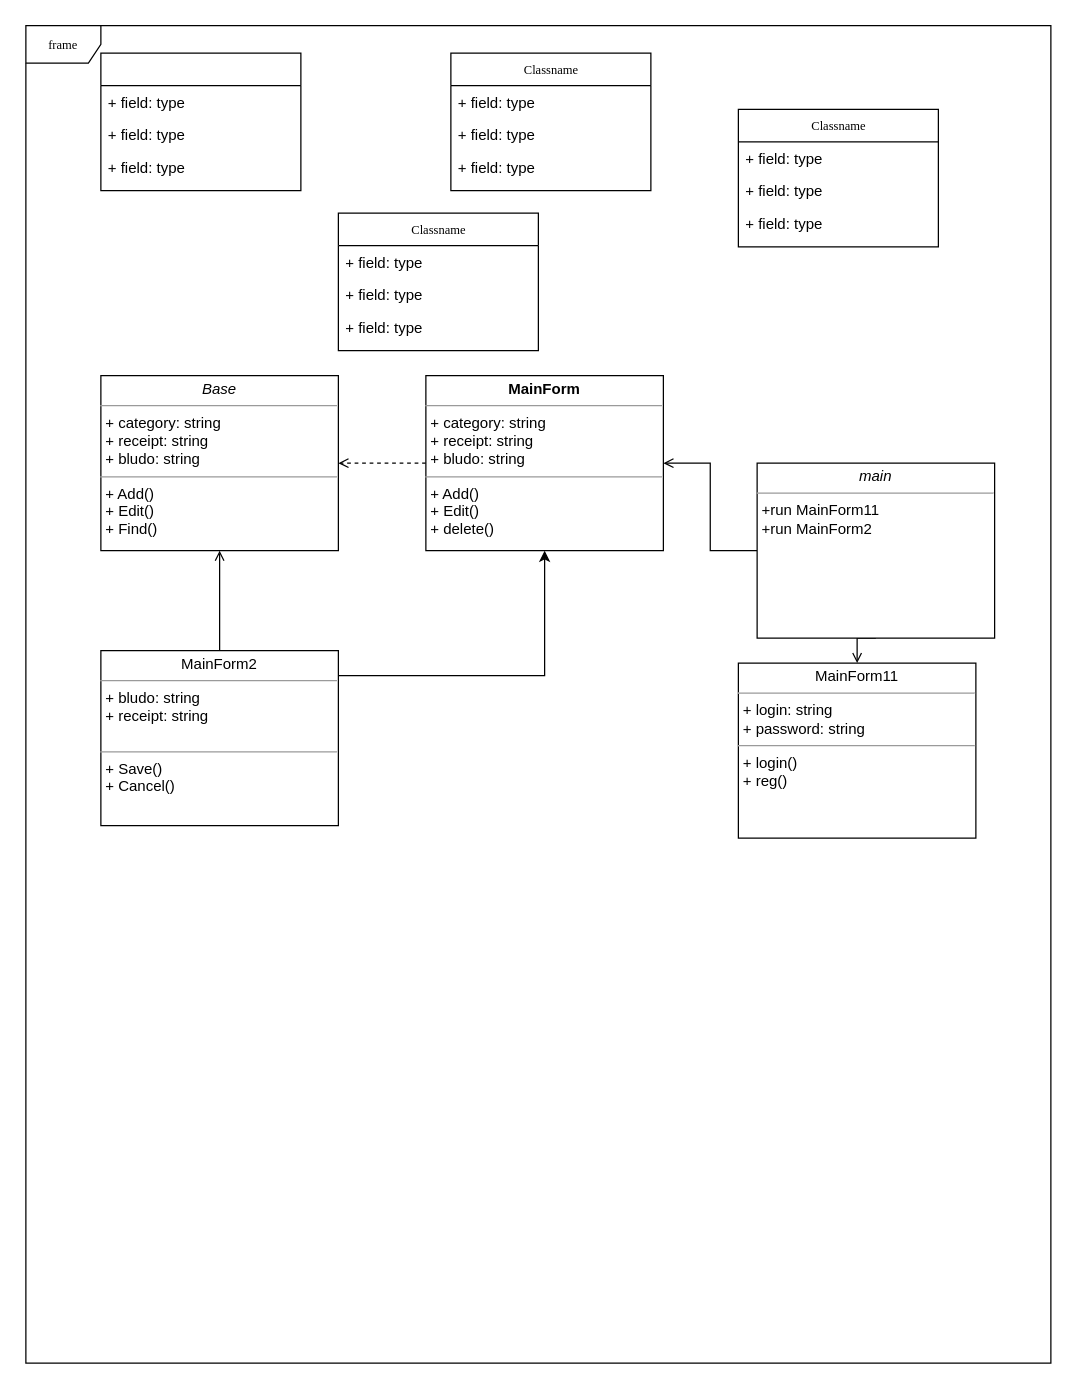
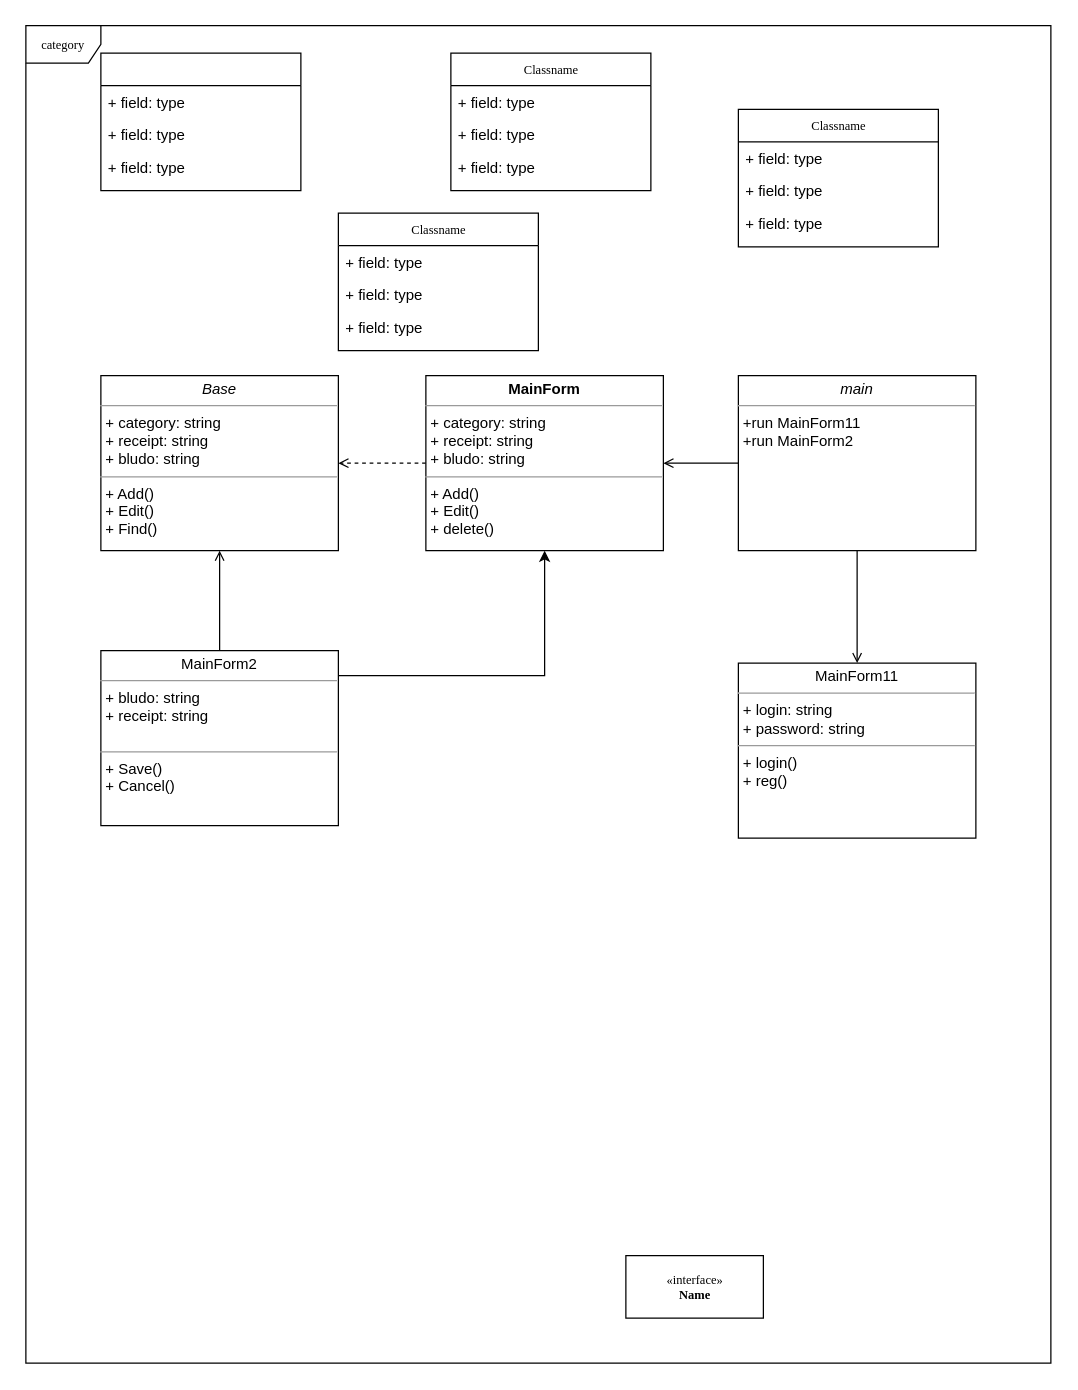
(63, 44) -> (63, 44)
(876, 551) -> (857, 463)
none -> (694, 1287)
